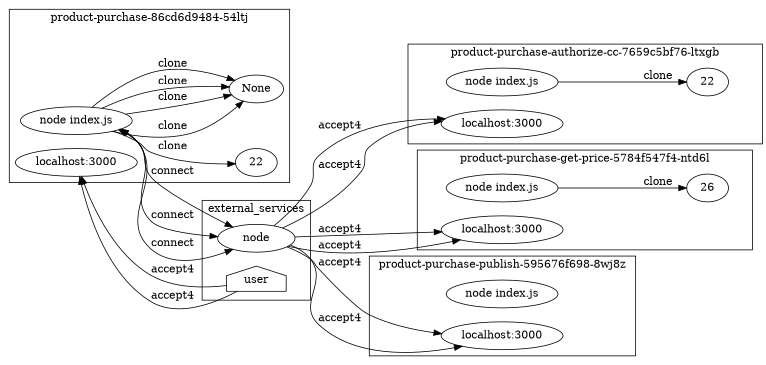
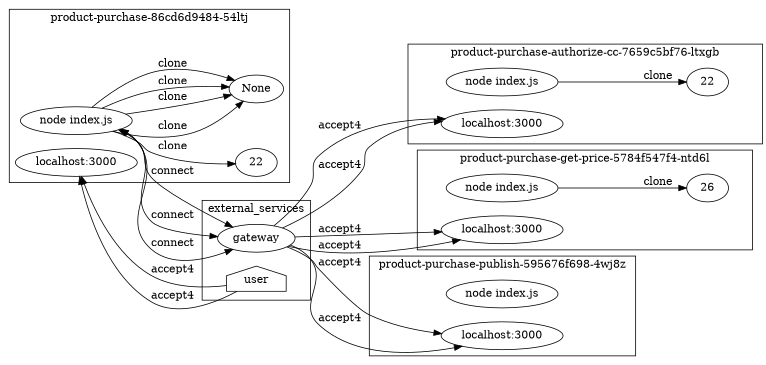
(256, 238) -> (256, 238)
(502, 265) -> (502, 265)
